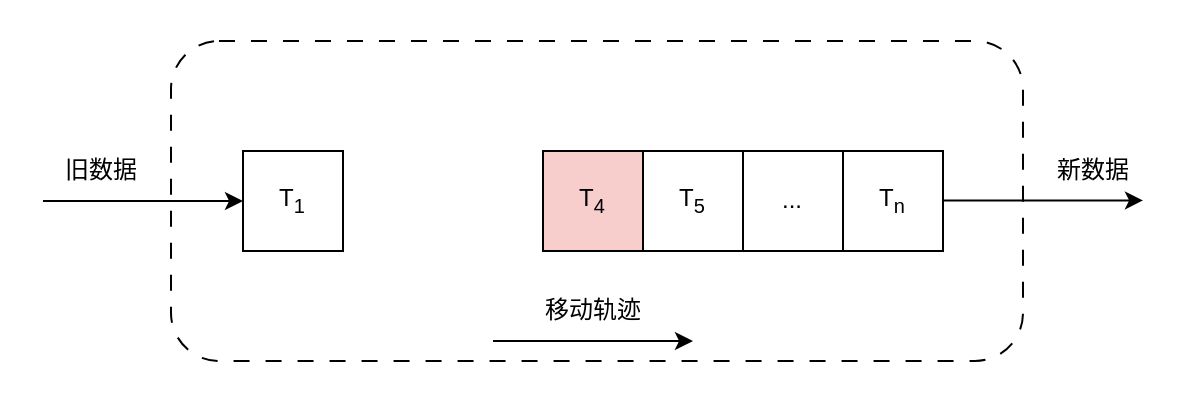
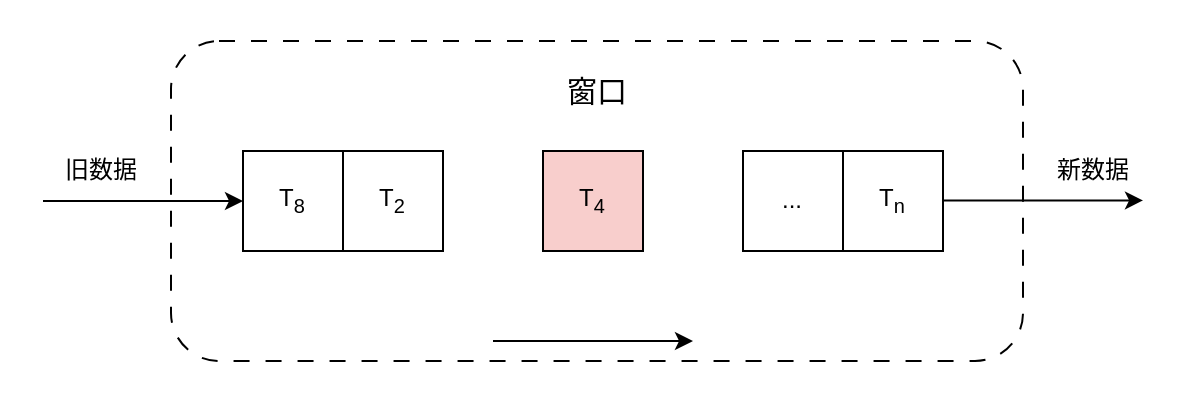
none -> (597, 91)
(293, 201) -> (293, 201)
none -> (393, 201)
(693, 201) -> none
(593, 311) -> none
